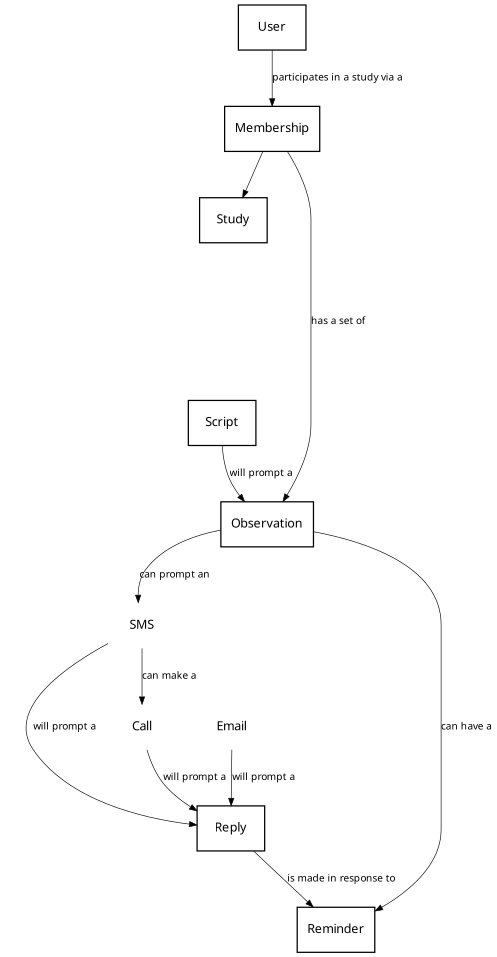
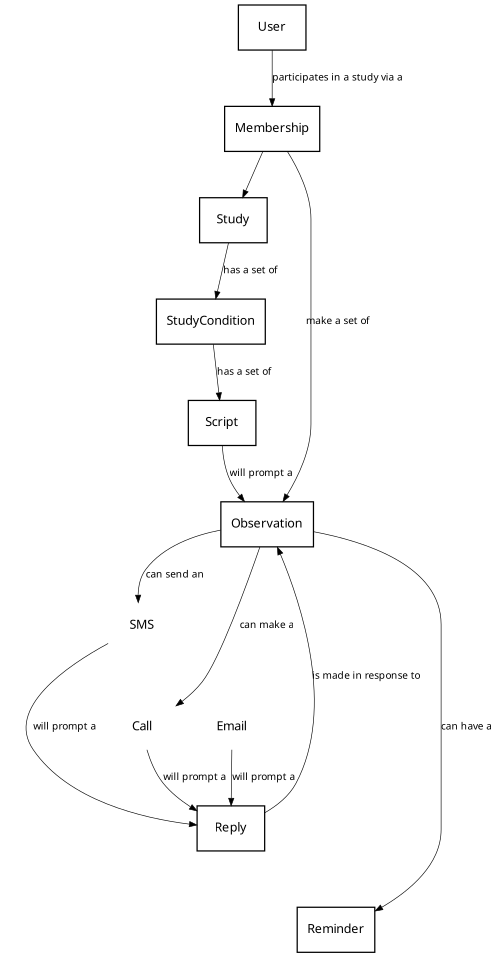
none -> (211, 322)
(339, 322) -> (339, 322)
(175, 575) -> (175, 575)
(142, 673) -> (229, 629)
(281, 877) -> (314, 689)
